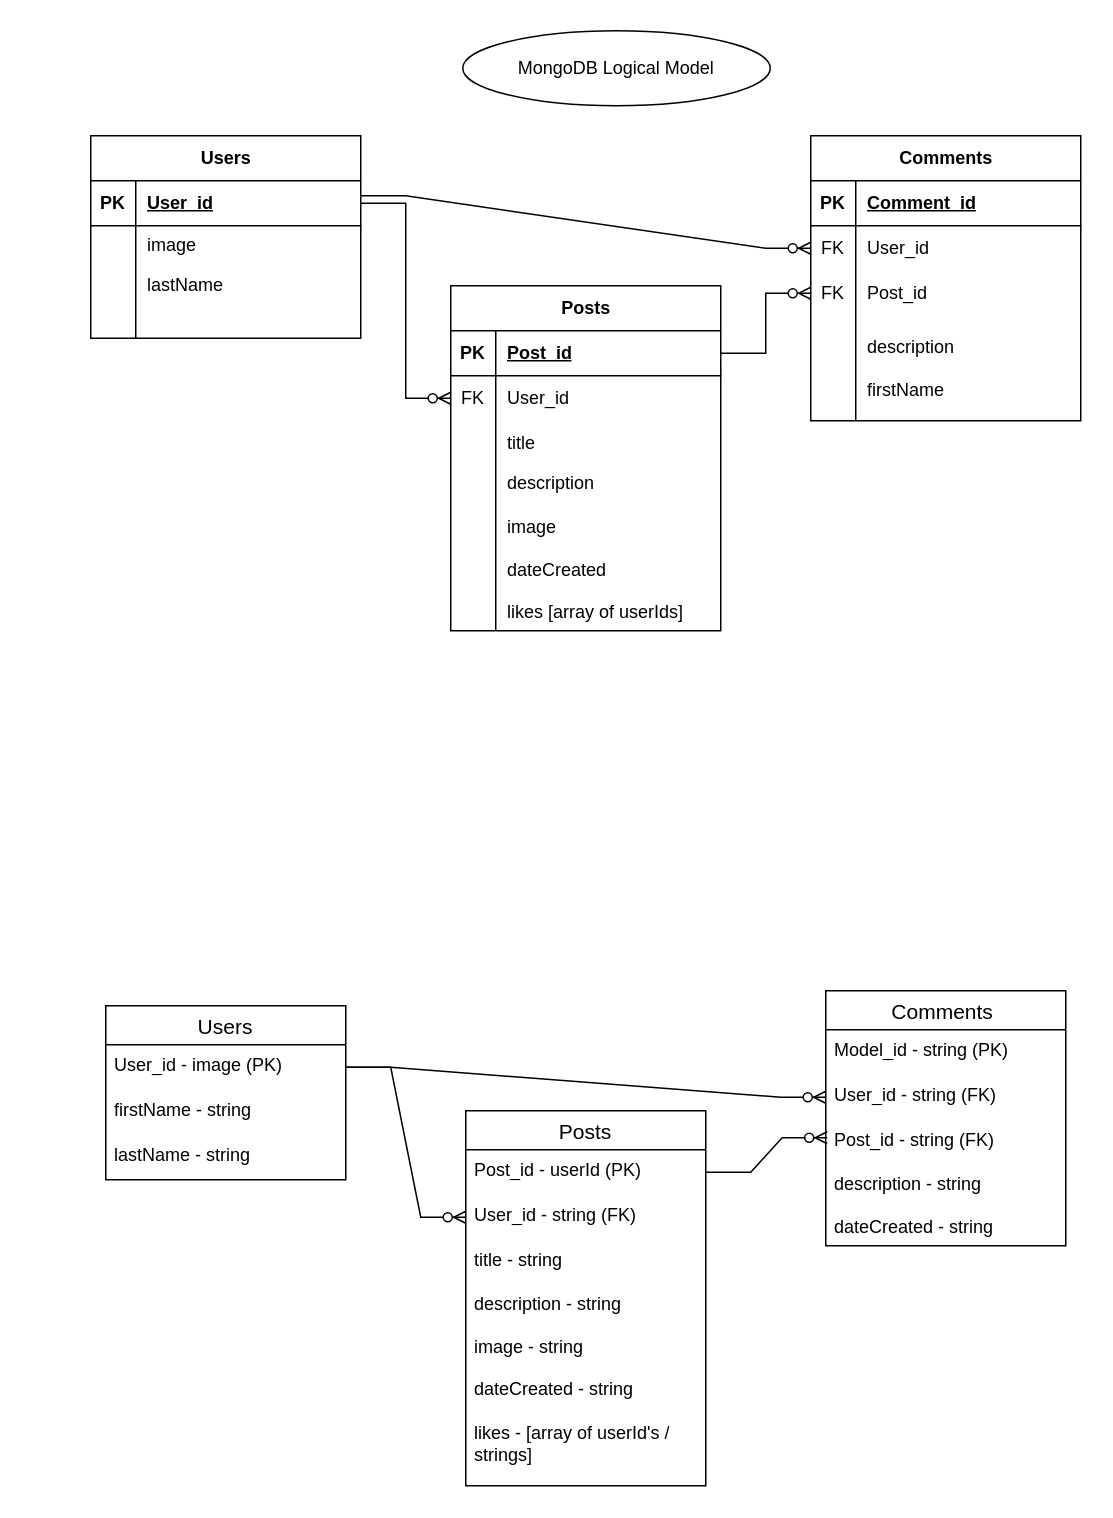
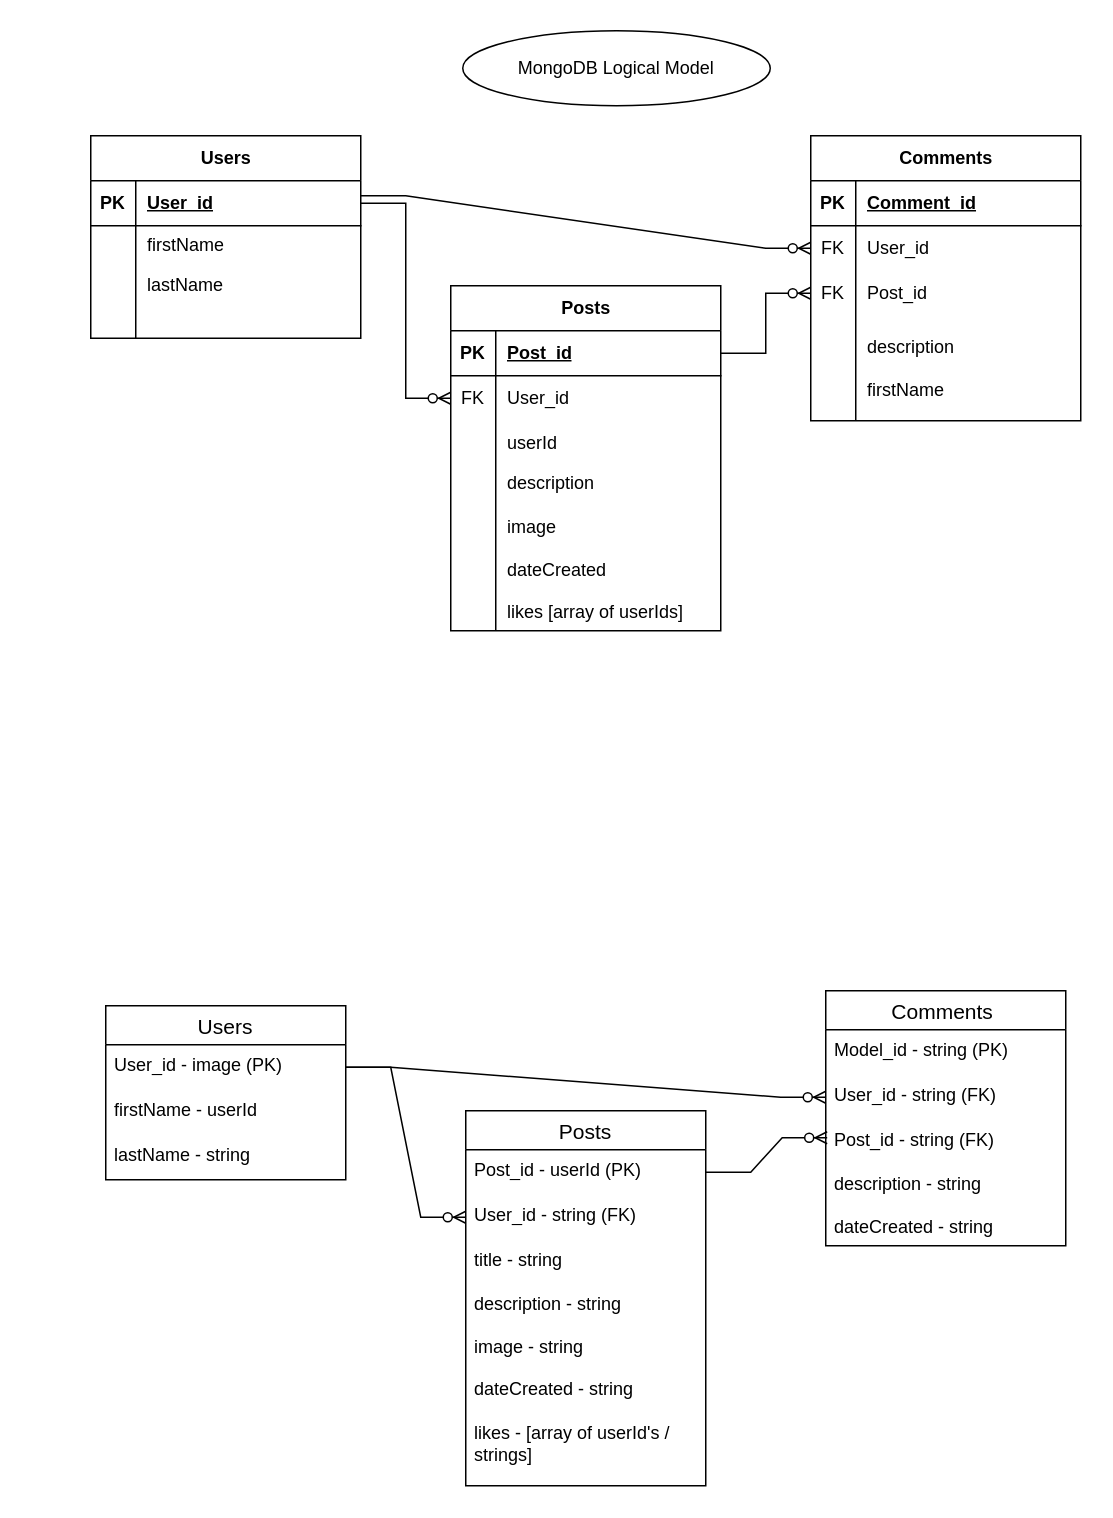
(171, 245) -> (191, 245)
(528, 443) -> (538, 443)
(196, 1111) -> (198, 1111)
